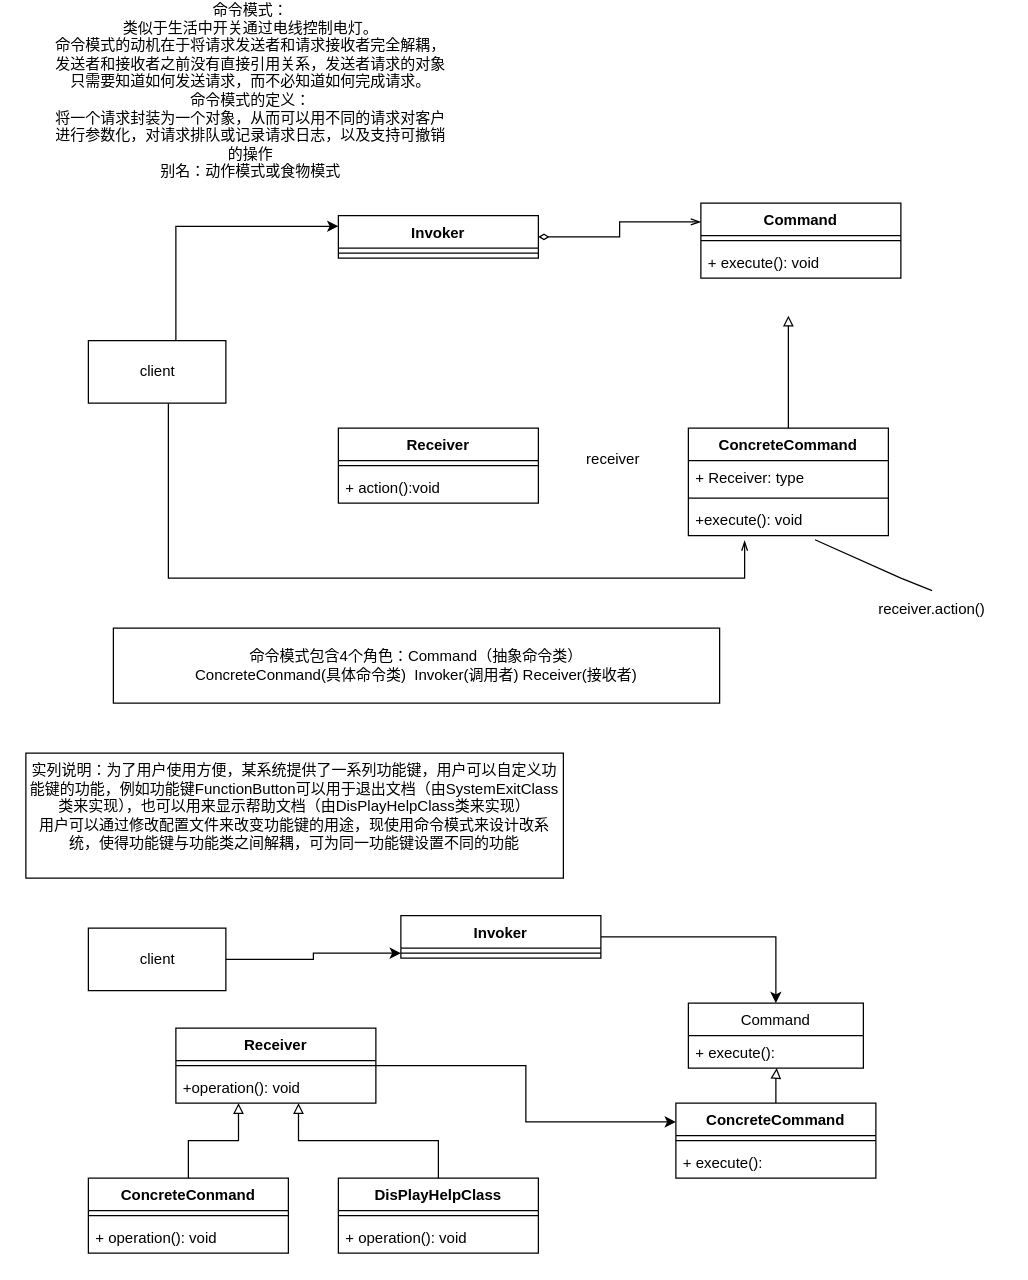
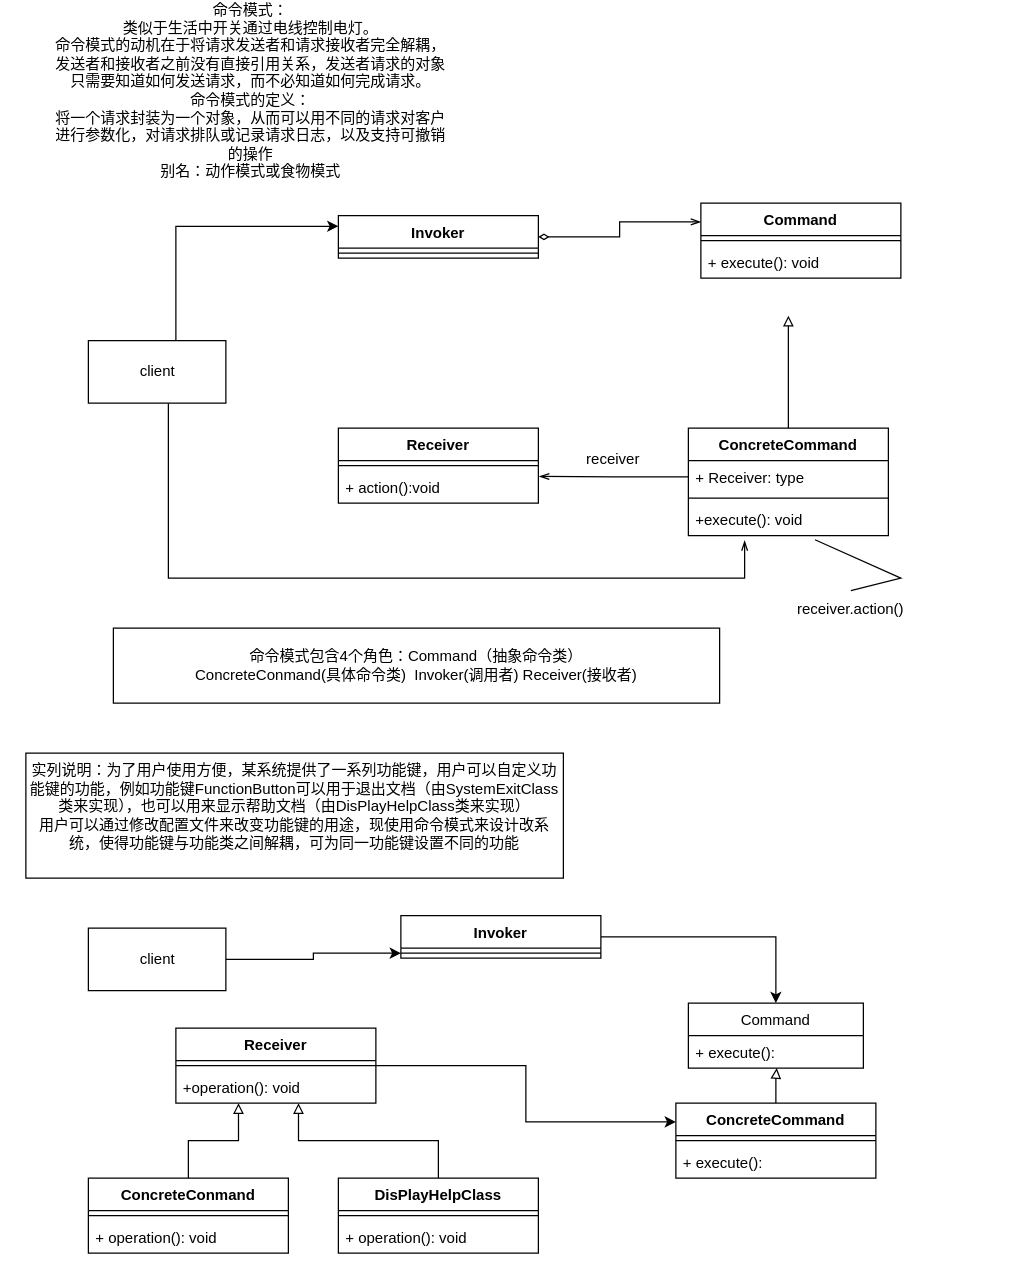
none -> (614, 477)
(932, 609) -> (851, 609)
